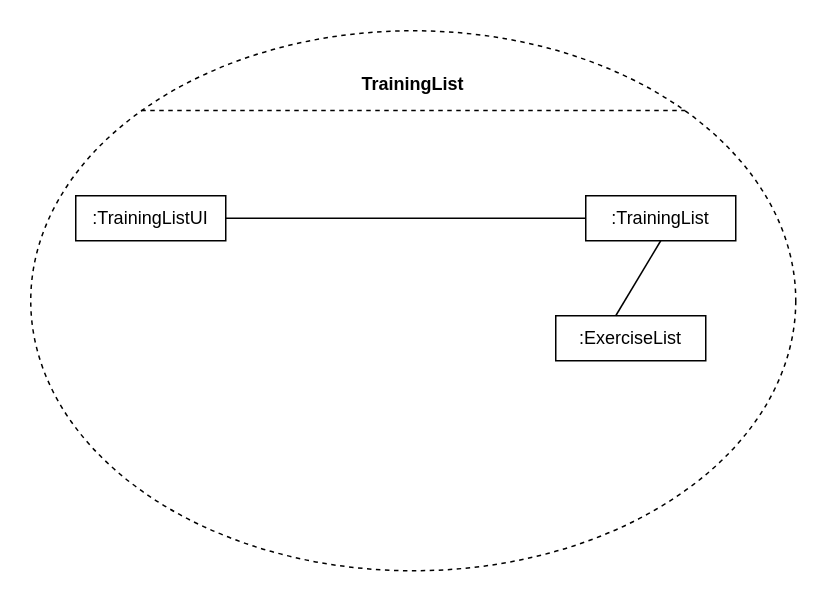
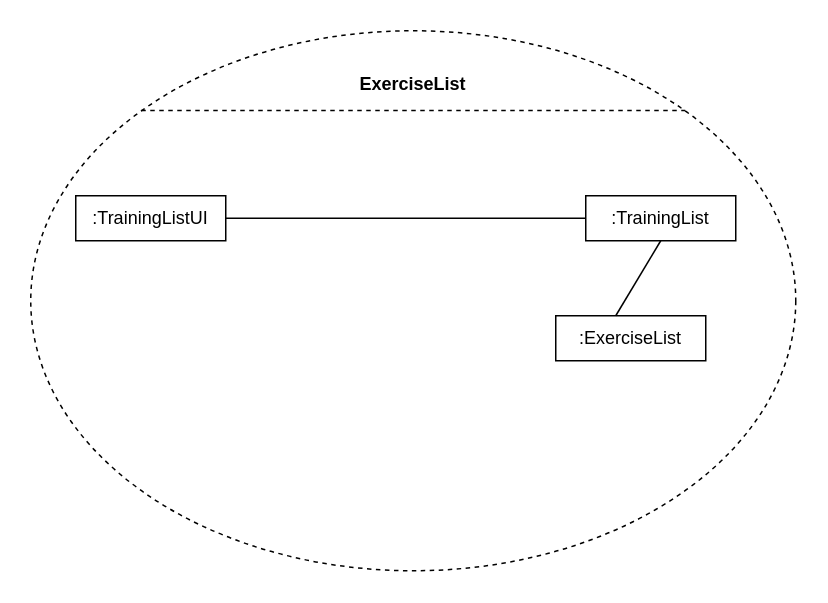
(413, 85) -> (413, 85)
